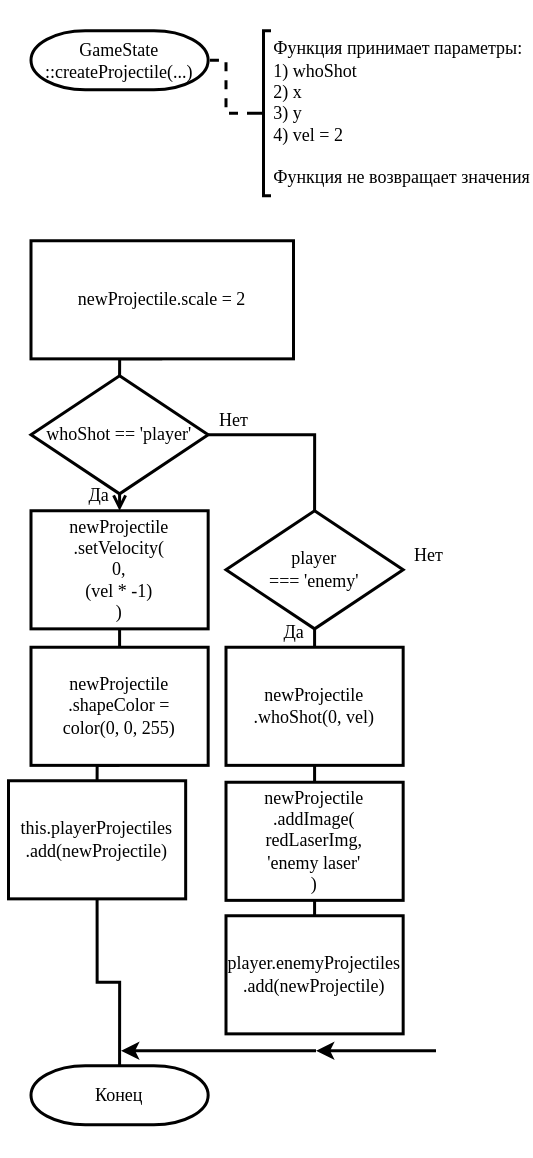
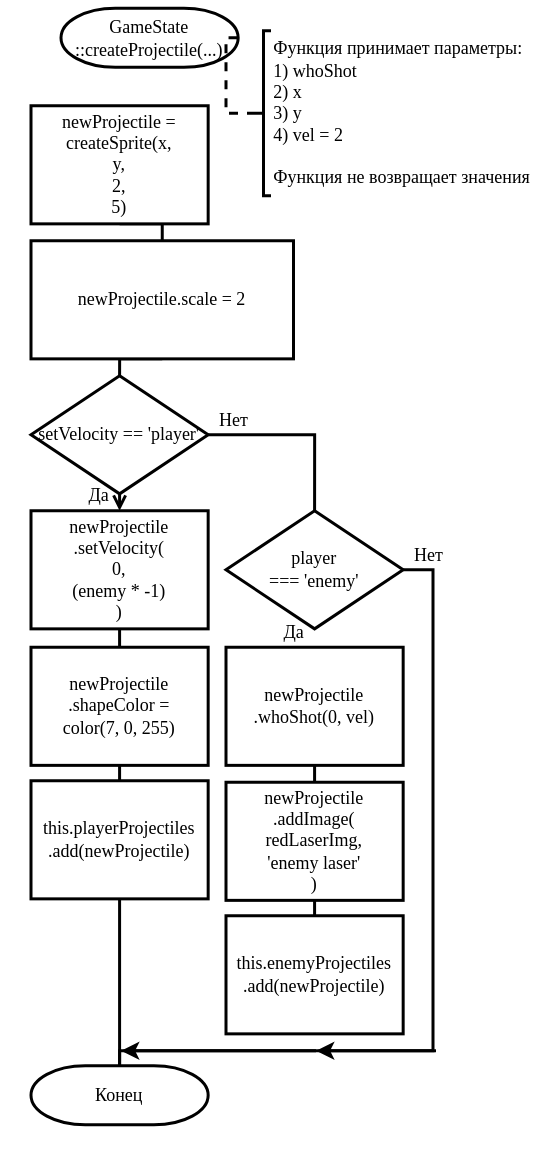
(119, 60) -> (149, 38)
none -> (119, 165)
none -> (148, 224)
(119, 434) -> (119, 434)
(119, 569) -> (119, 569)
(314, 638) -> none
(119, 706) -> (119, 706)
none -> (433, 793)
(97, 840) -> (119, 840)
(314, 974) -> (314, 974)
